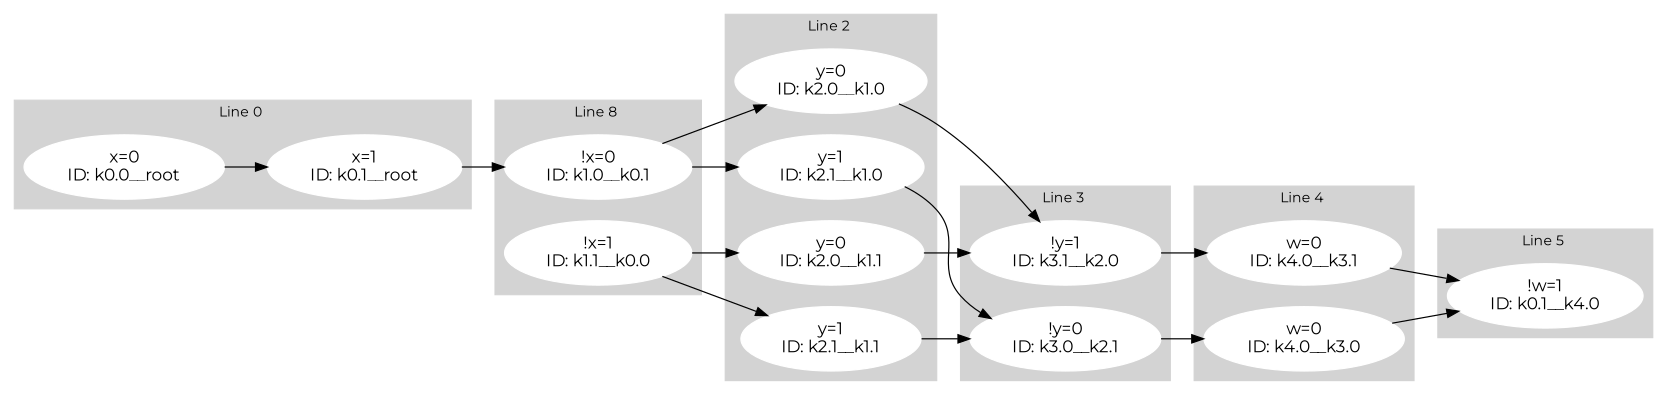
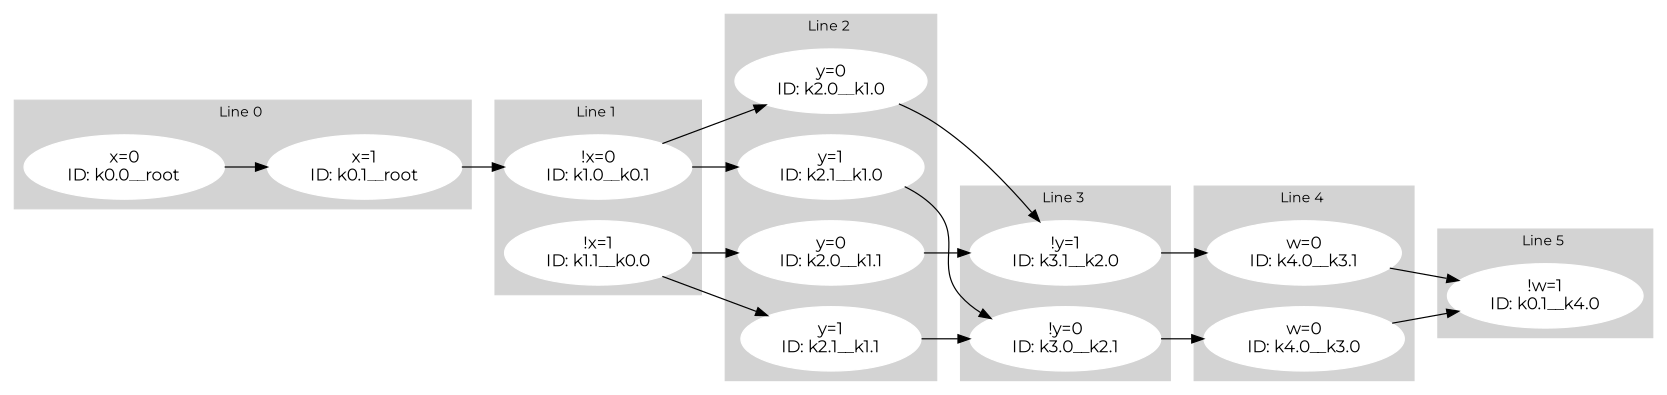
(598, 113) -> (598, 113)
